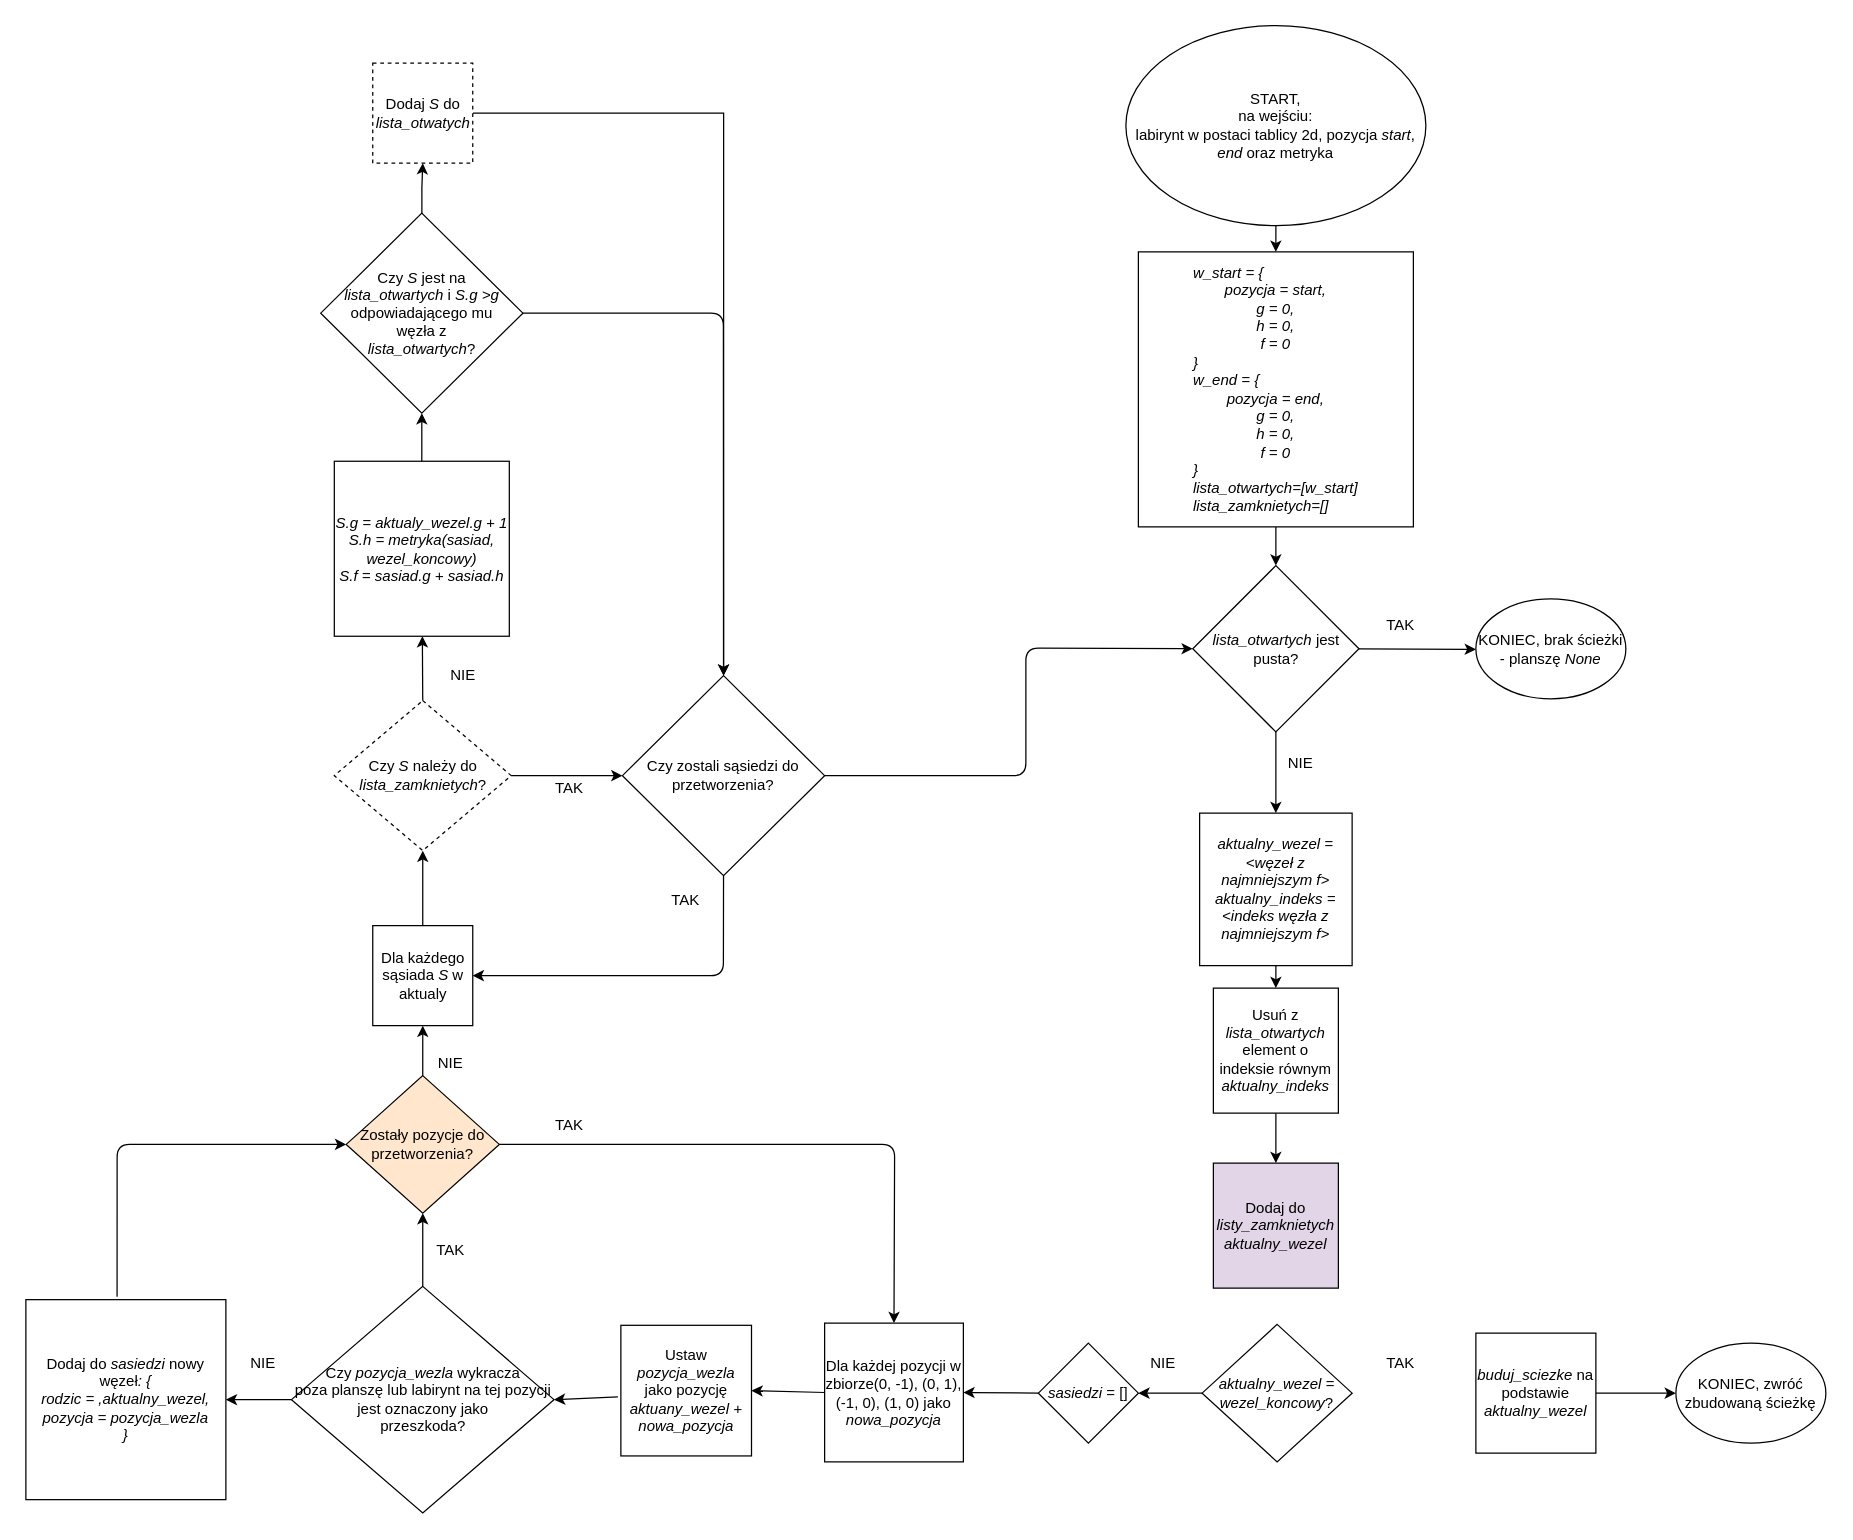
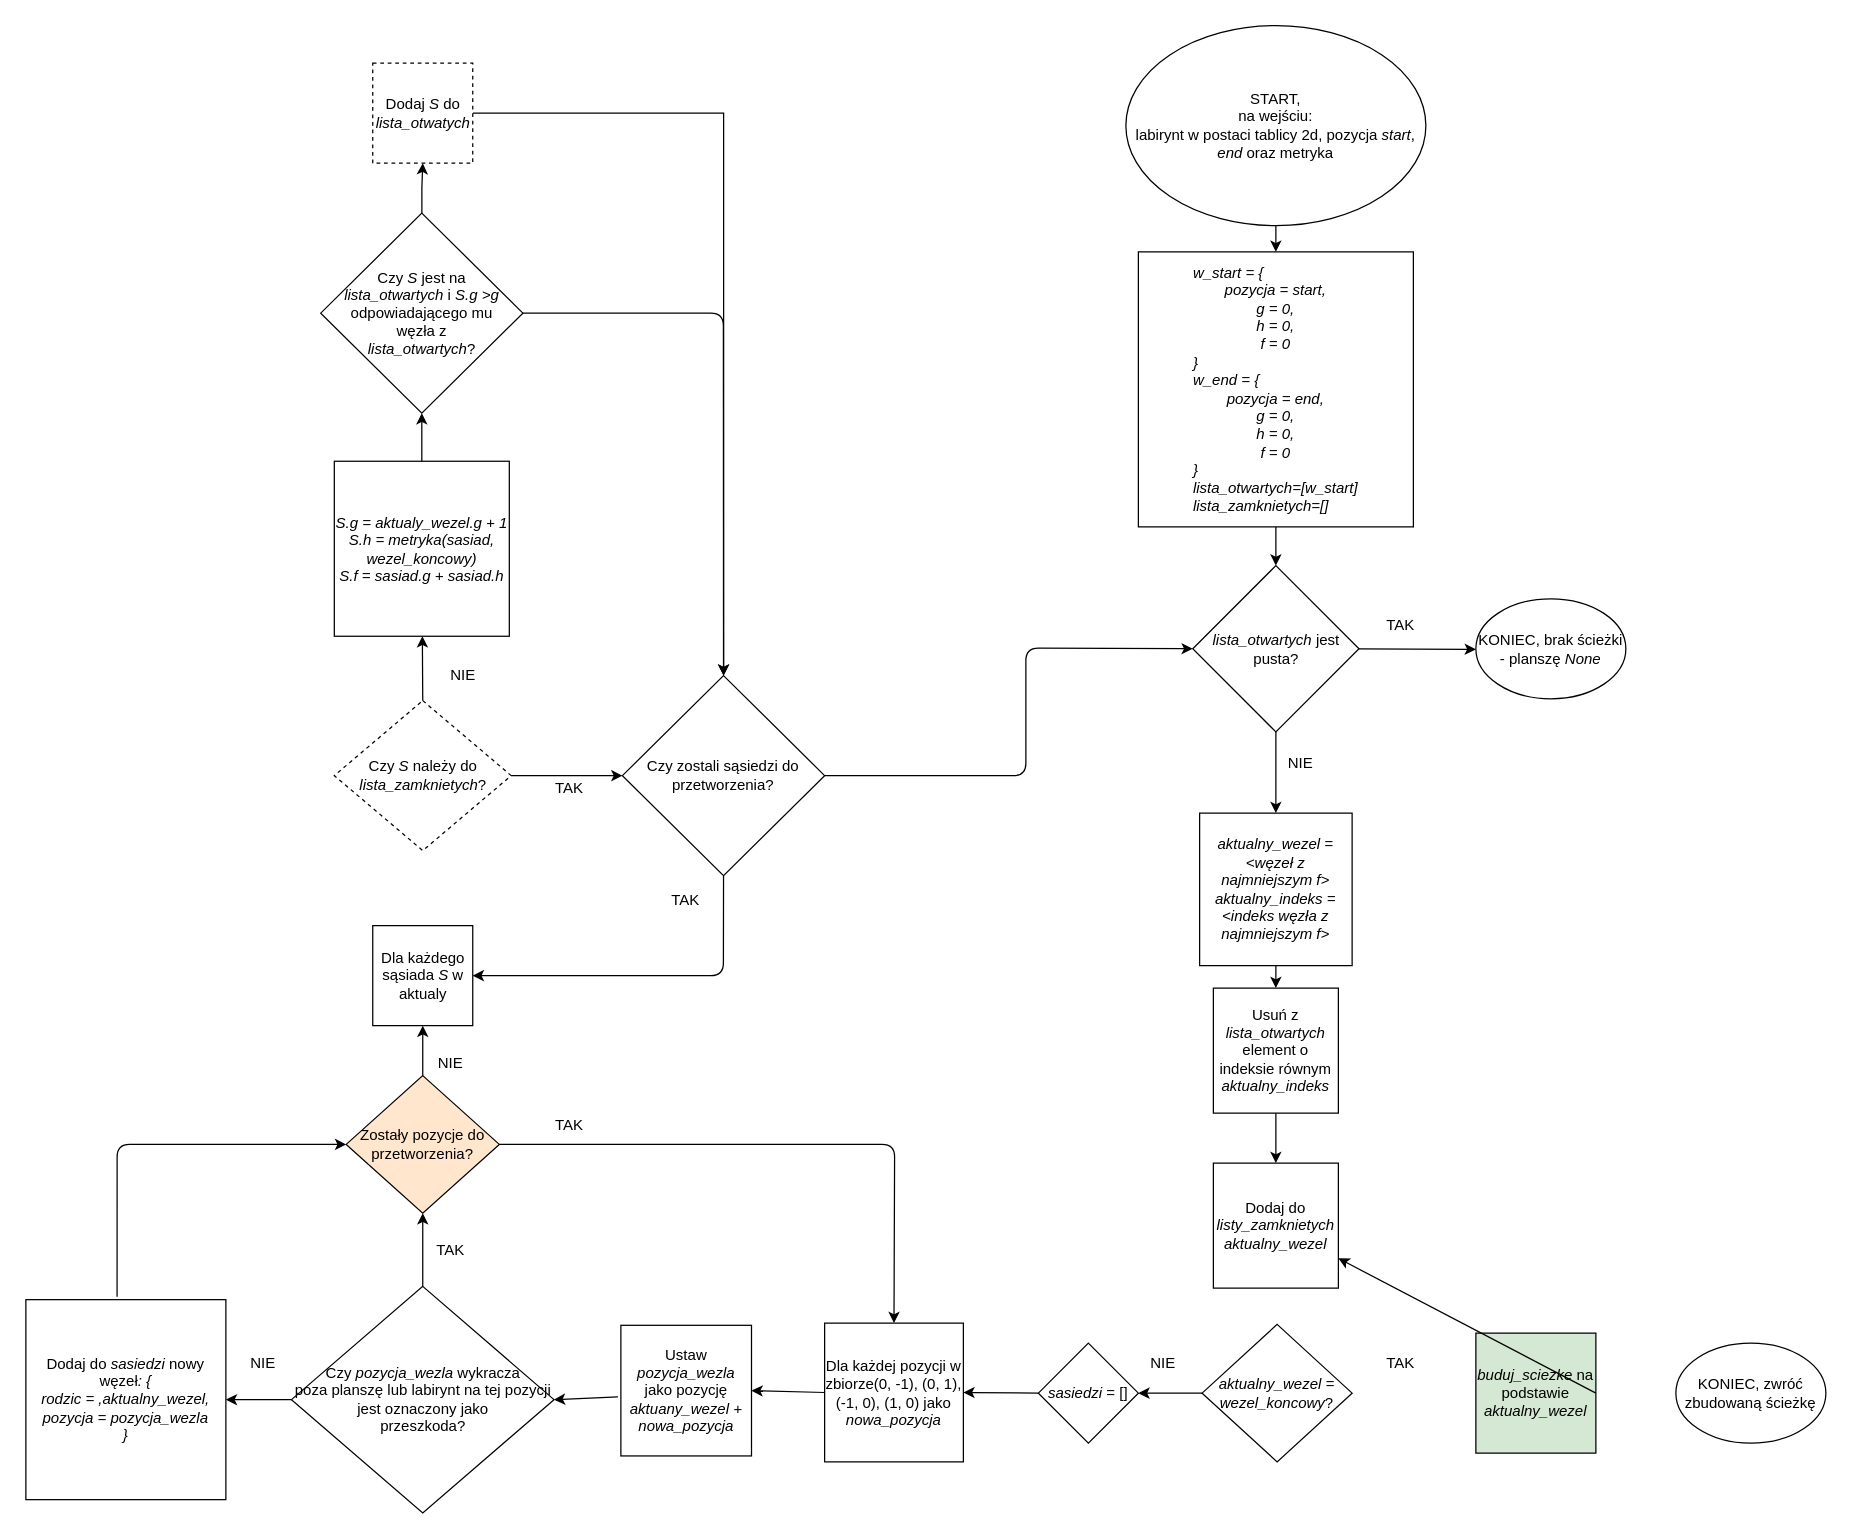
(423, 893) -> none
(1276, 1226) -> (1276, 1226)
(1536, 1393) -> (1536, 1393)
(1632, 1393) -> (1470, 1328)
